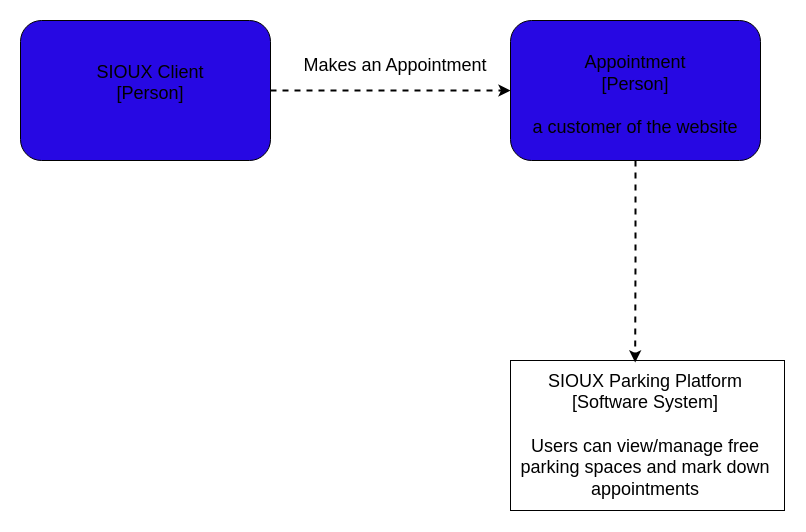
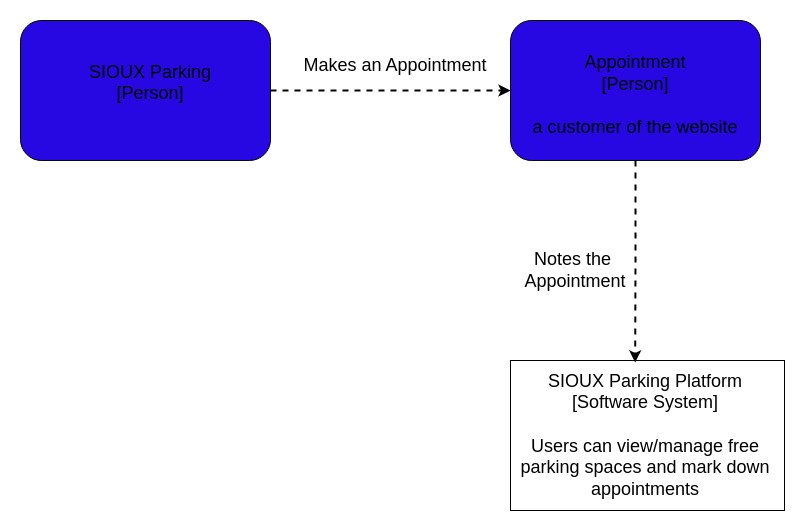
(151, 91) -> (151, 91)
none -> (576, 271)
